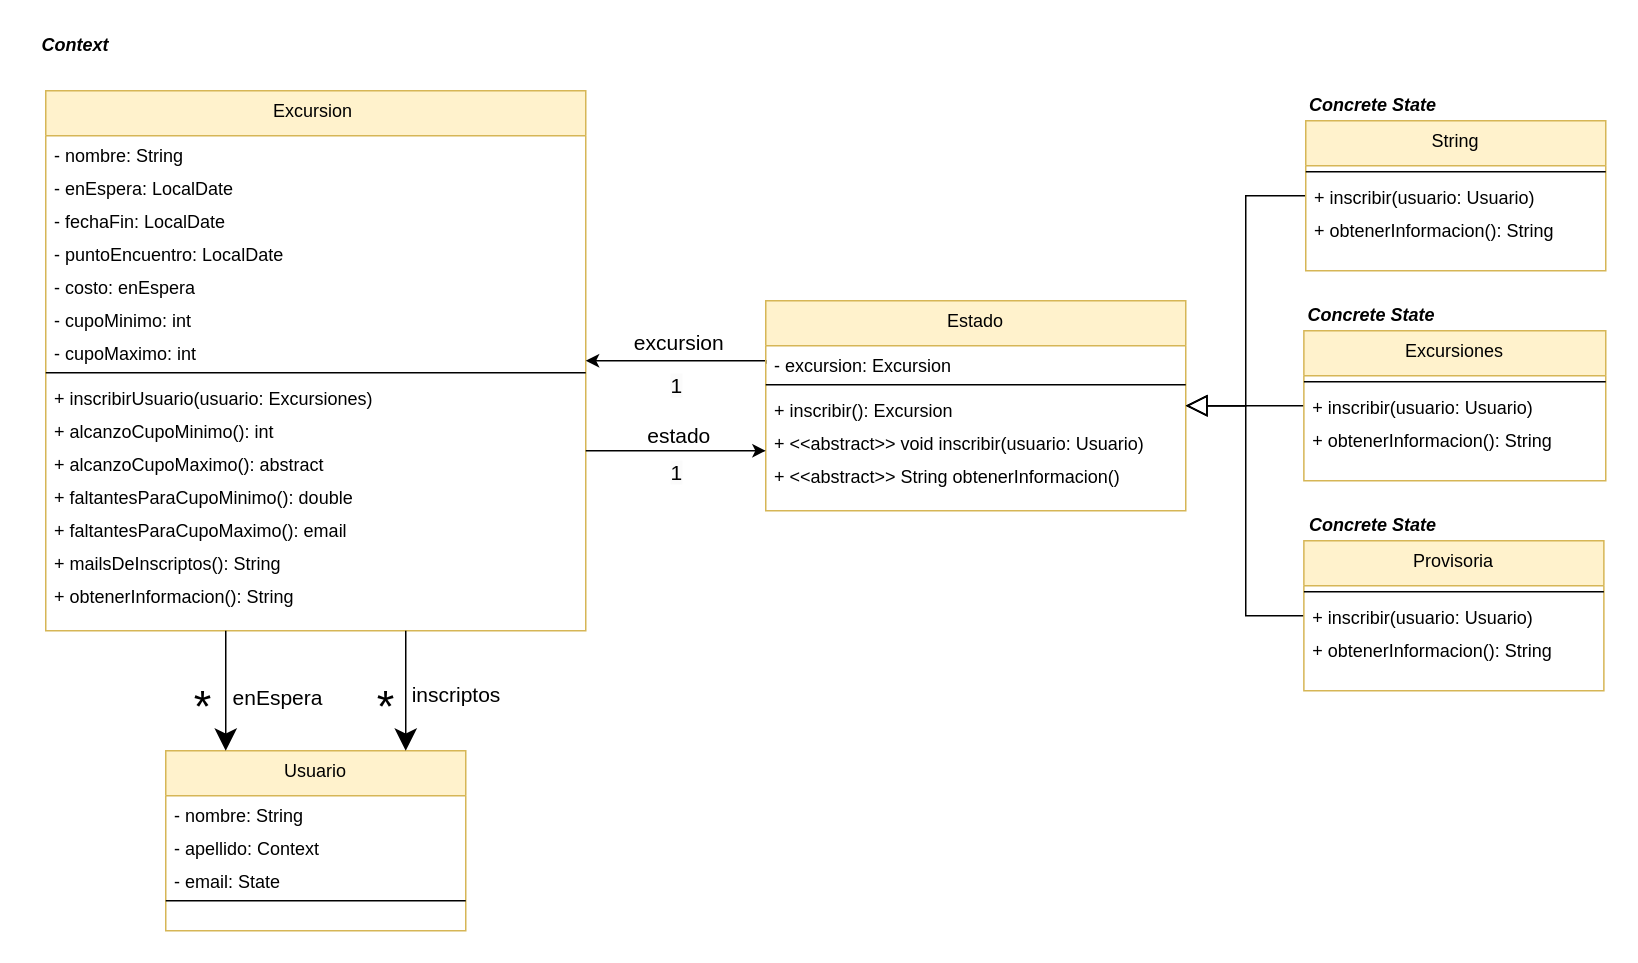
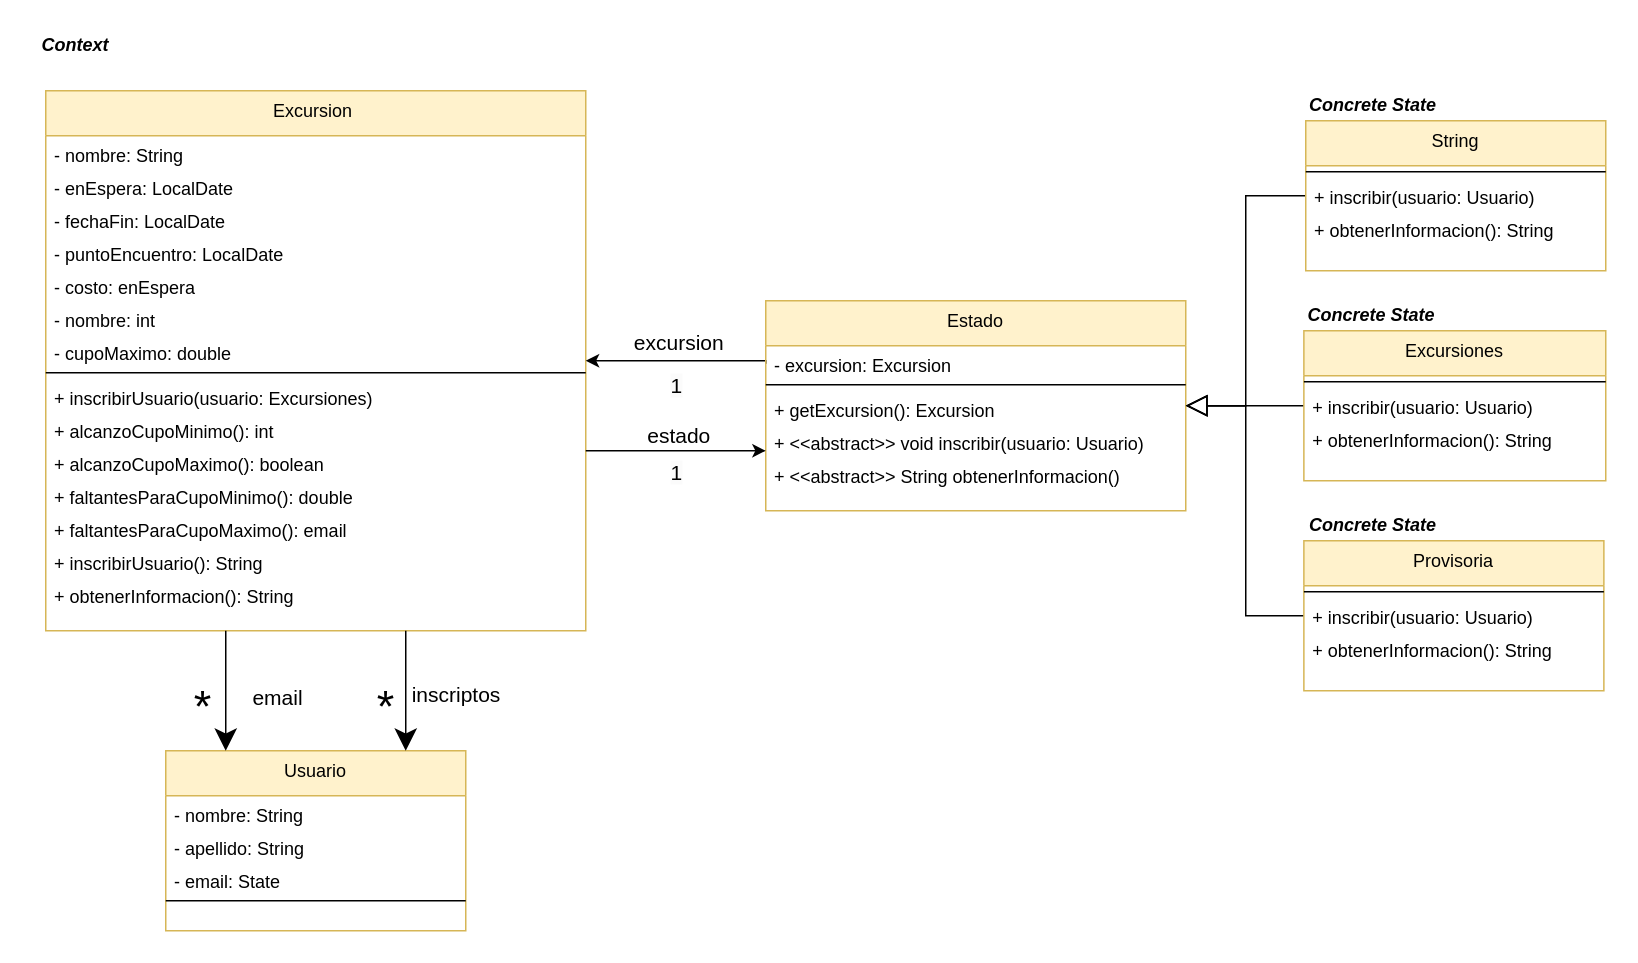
(126, 321) -> (110, 321)
(128, 354) -> (143, 354)
(879, 411) -> (898, 411)
(199, 465) -> (191, 465)
(184, 564) -> (176, 564)
(278, 698) -> (278, 698)
(256, 849) -> (248, 849)
